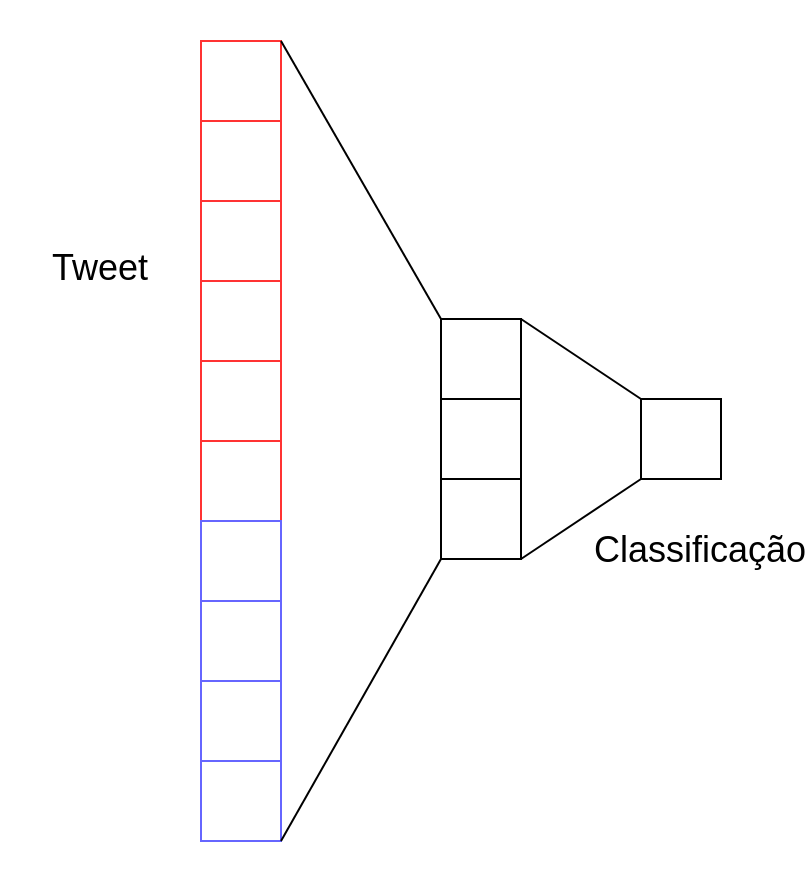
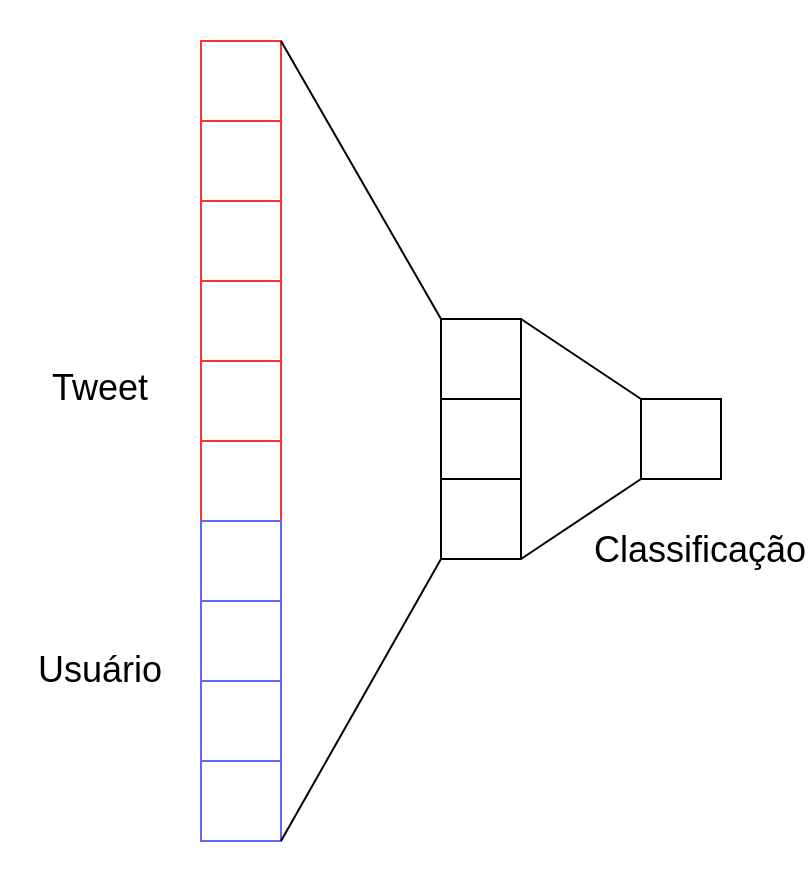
(101, 269) -> (101, 389)
none -> (101, 671)
